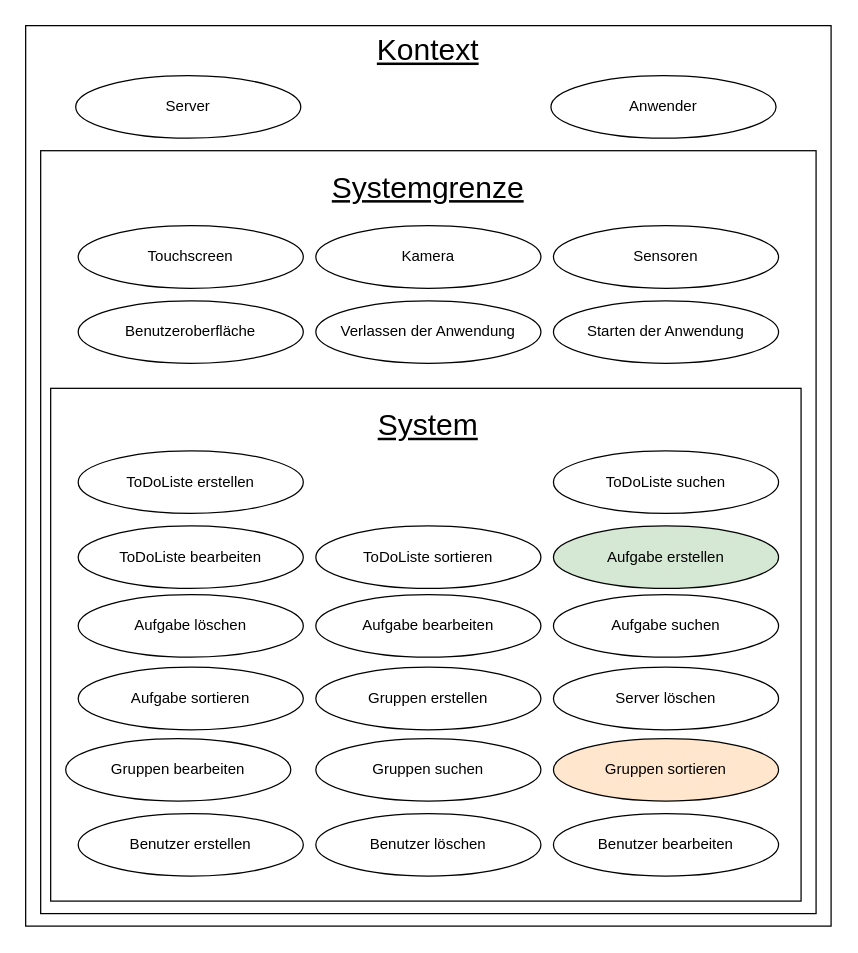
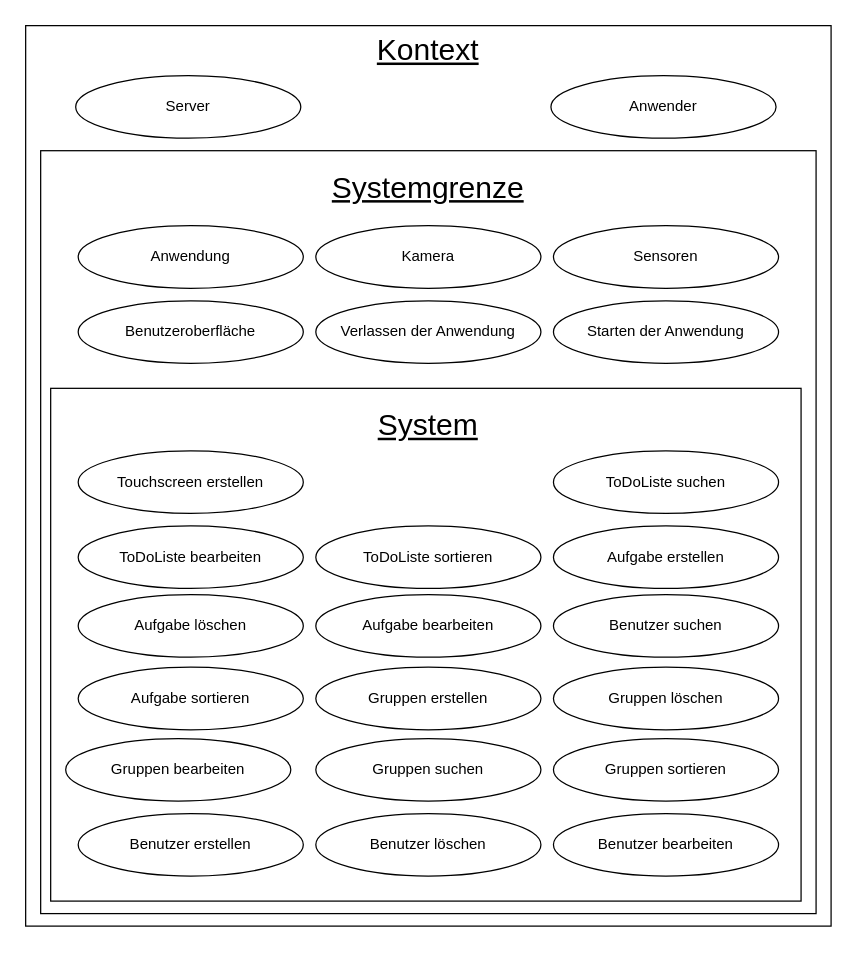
(191, 257) -> (191, 257)
(191, 482) -> (191, 482)
(666, 557) -> (666, 557)
(666, 626) -> (666, 626)
(666, 698) -> (666, 698)
(666, 769) -> (666, 769)
